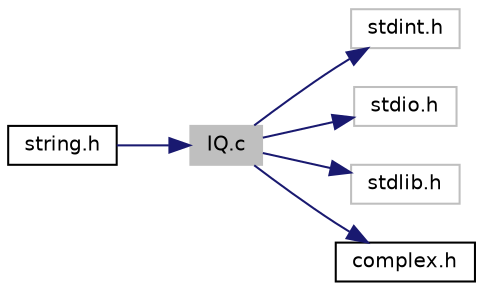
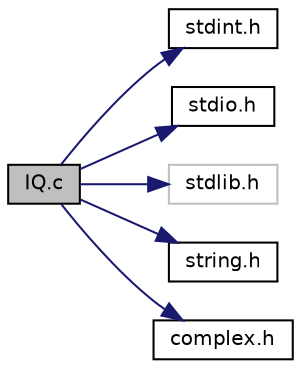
(405, 29) -> (223, 29)
(405, 106) -> (223, 106)
(143, 145) -> (119, 217)
(226, 145) -> (44, 184)
